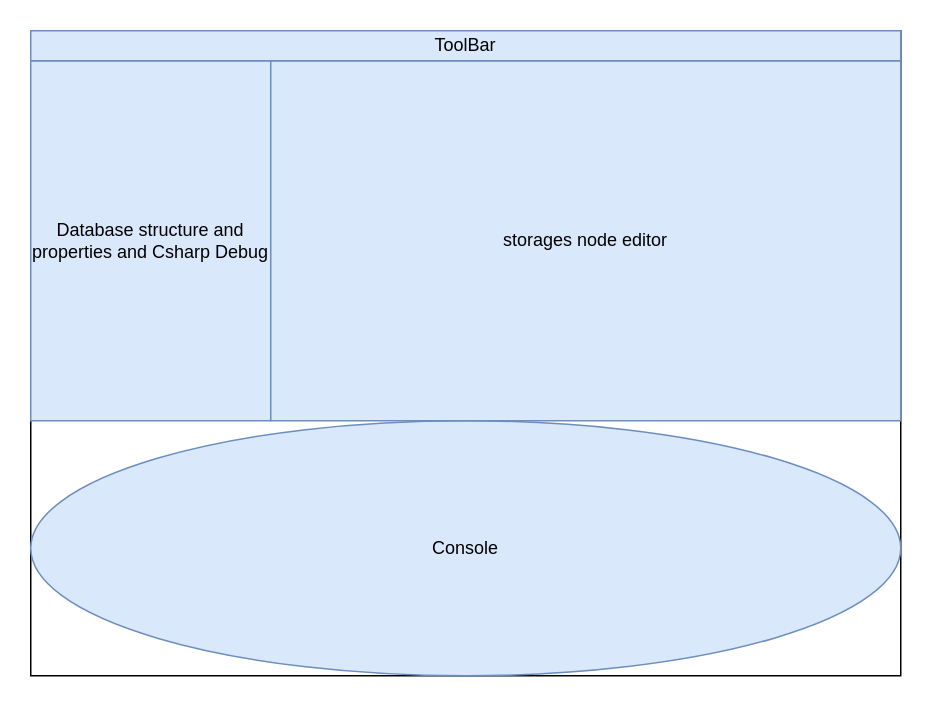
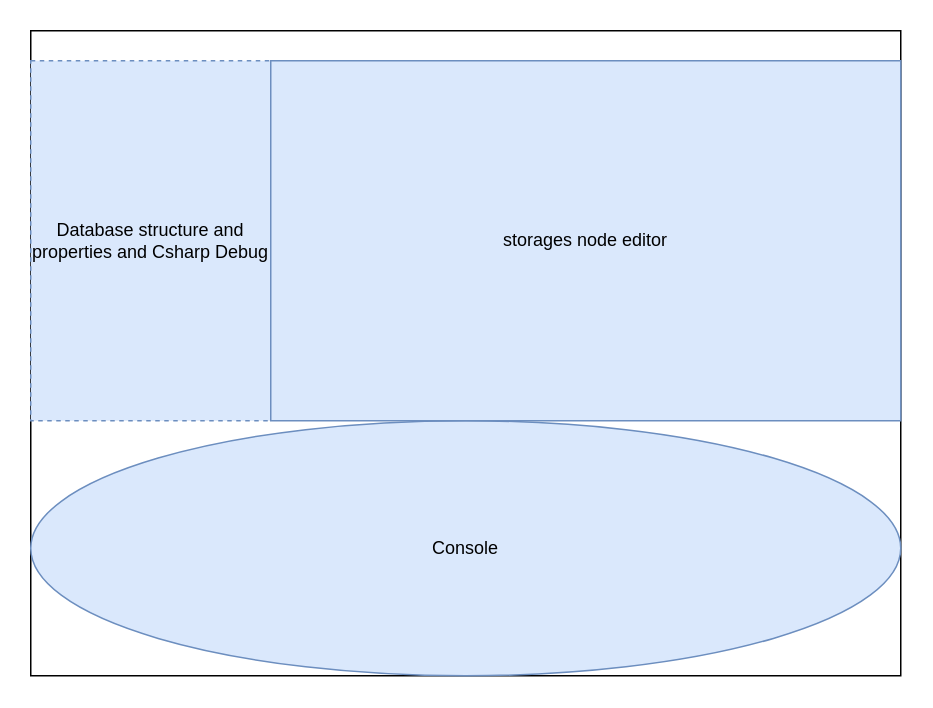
(466, 46) -> none
(151, 241) -> (151, 241)
